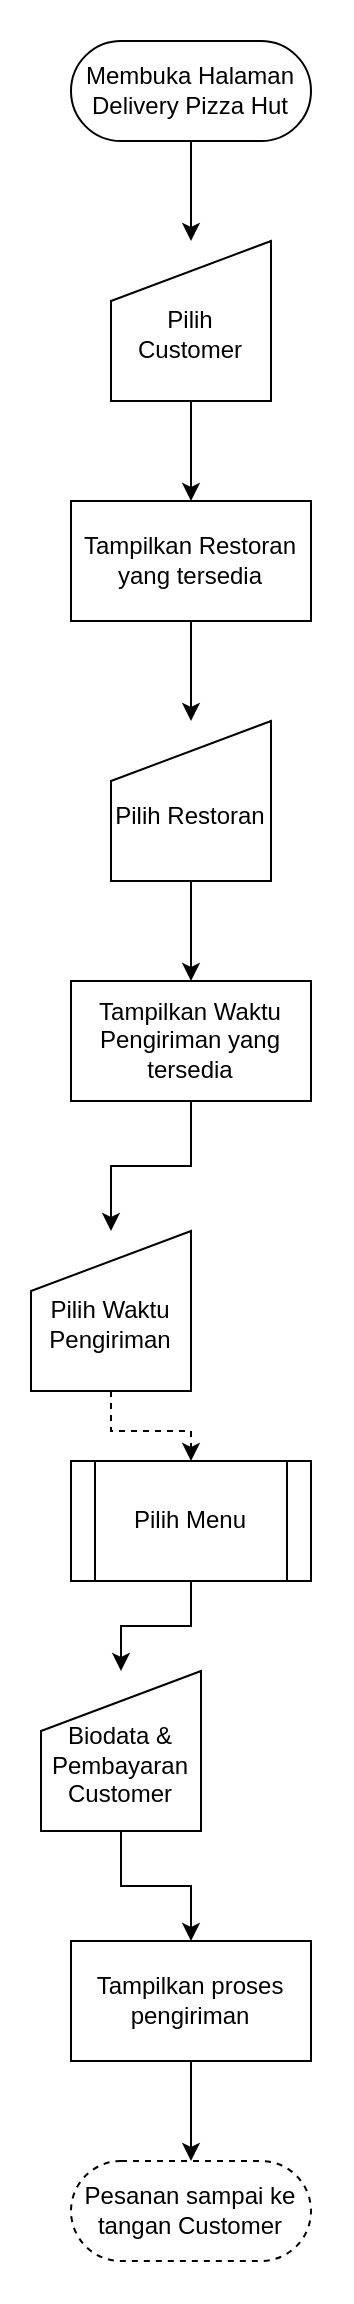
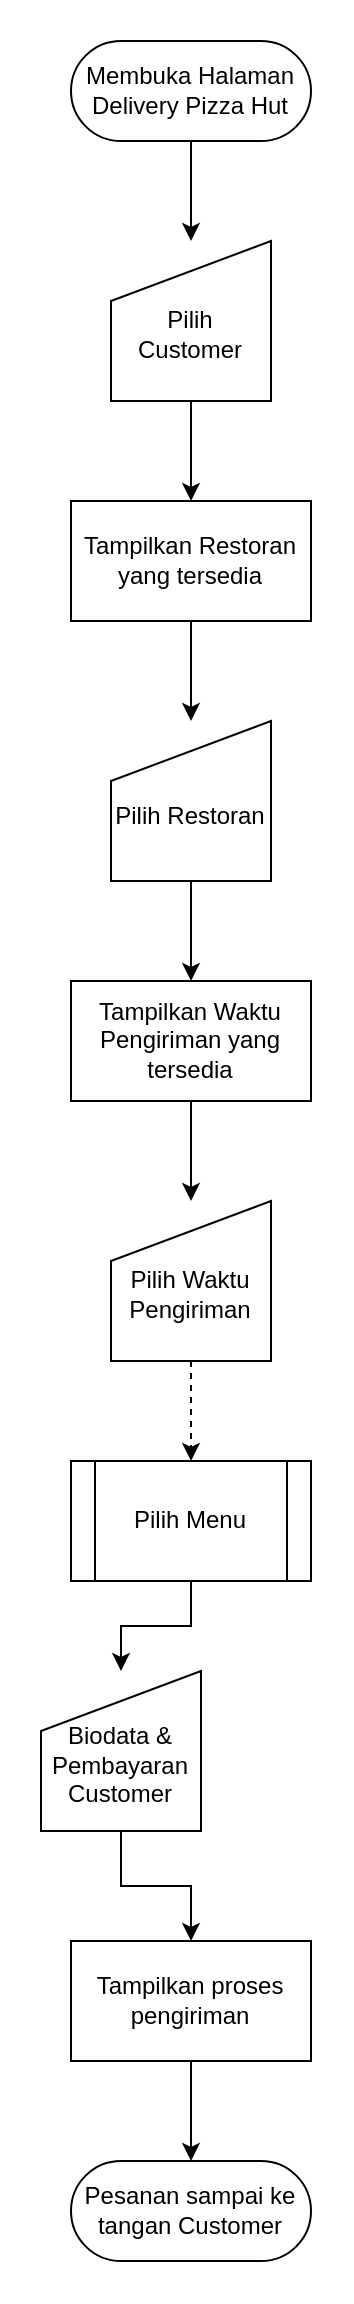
(111, 1311) -> (191, 1281)
(191, 2211) -> (191, 2211)
